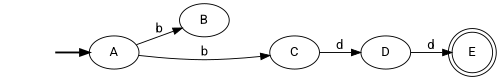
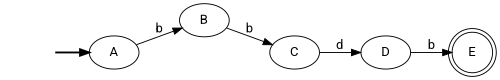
(431, 46) -> (431, 46)
(200, 60) -> (245, 35)
